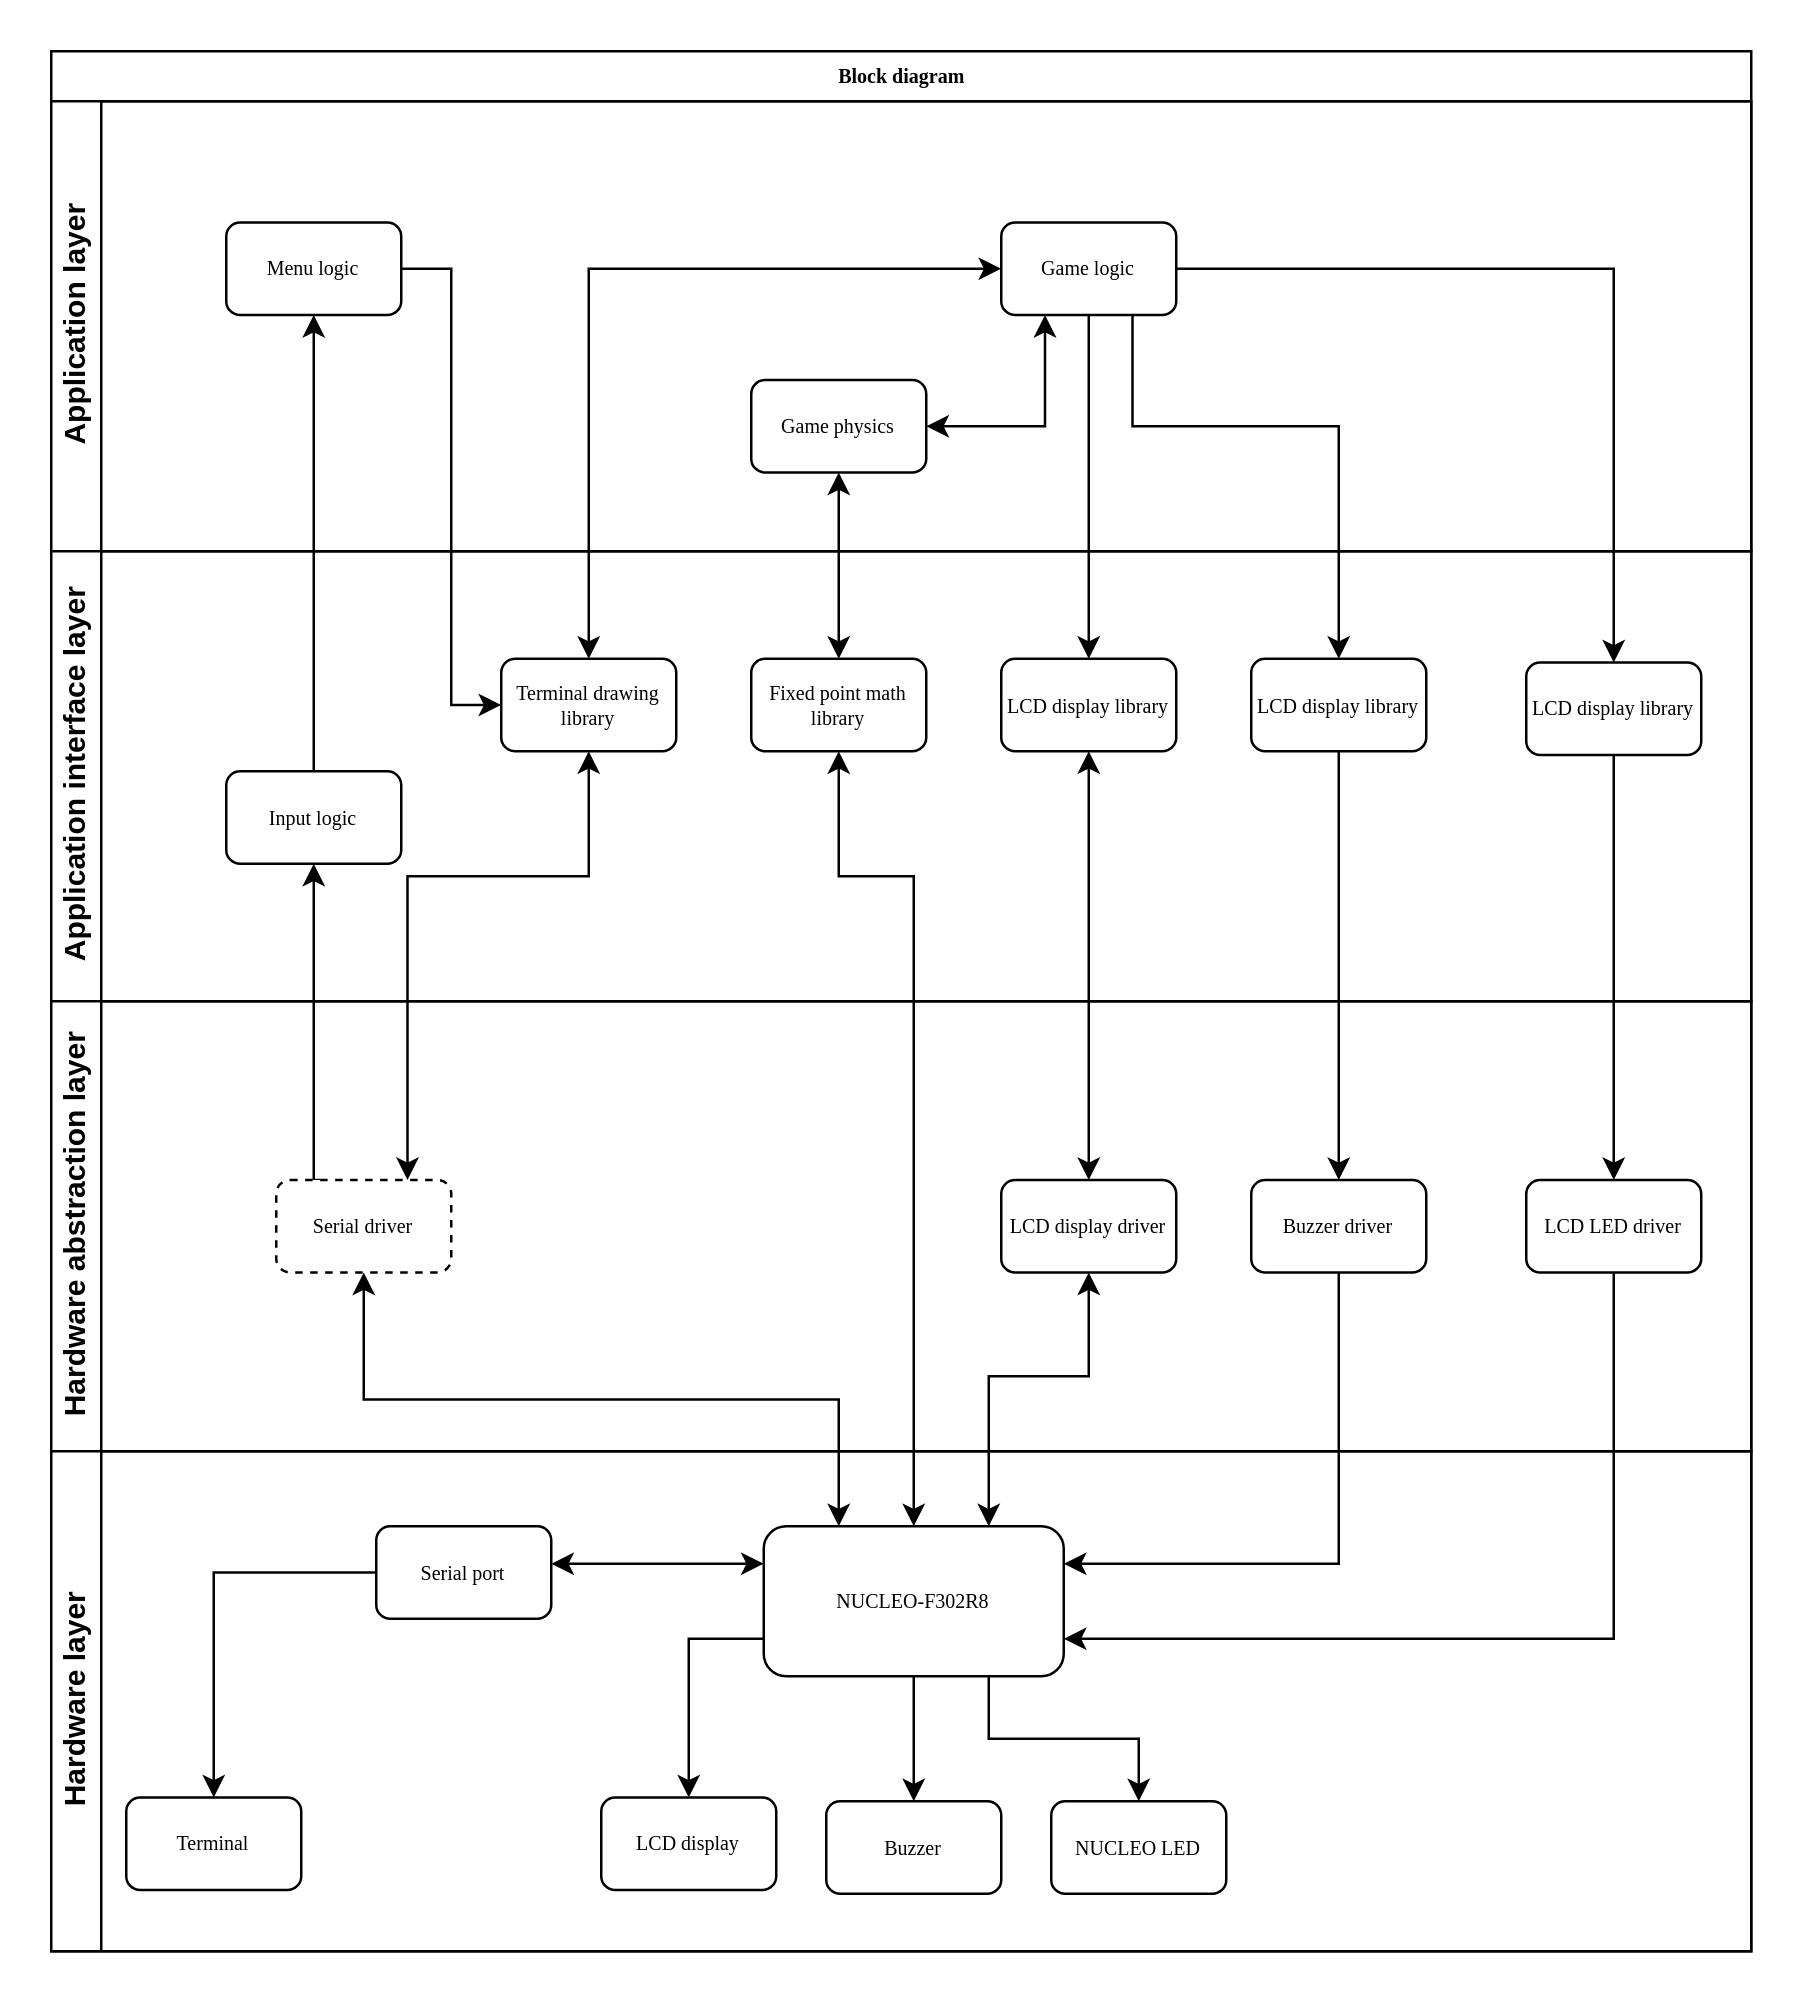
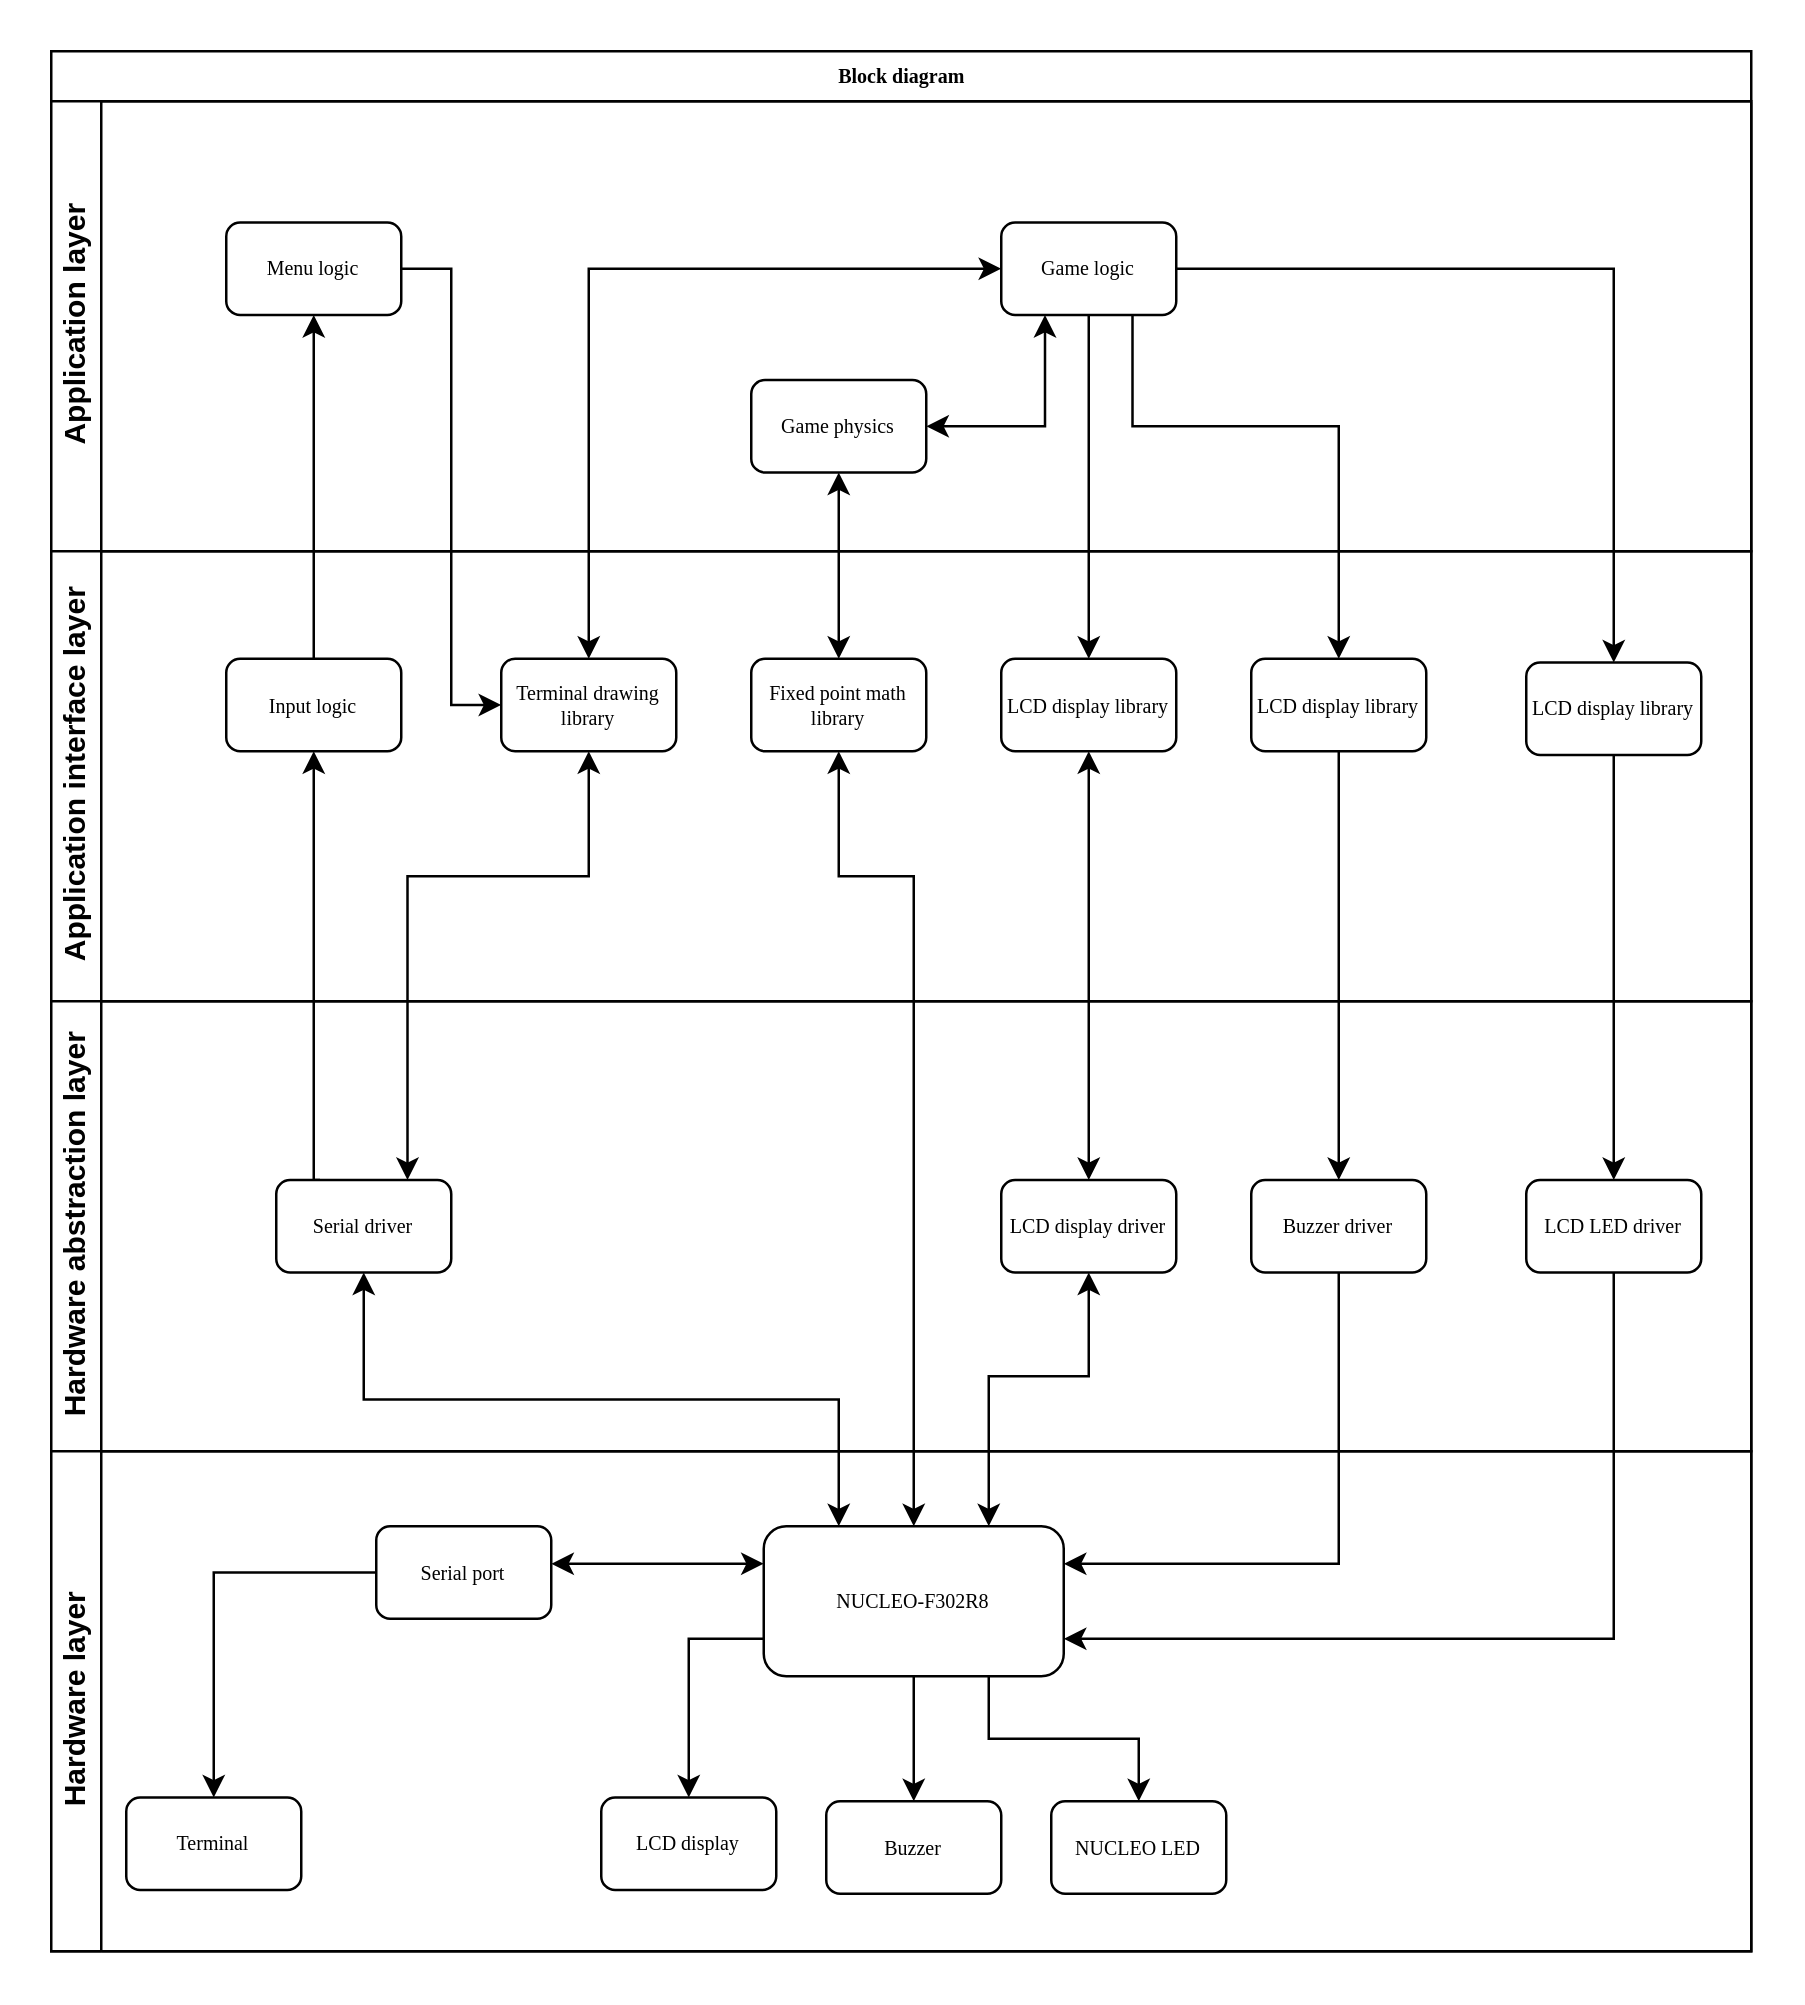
(314, 818) -> (314, 705)
(364, 1226) -> (364, 1226)
